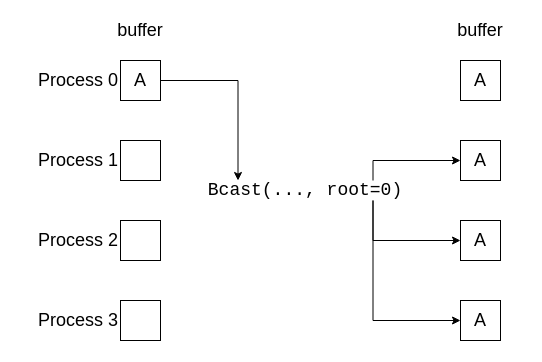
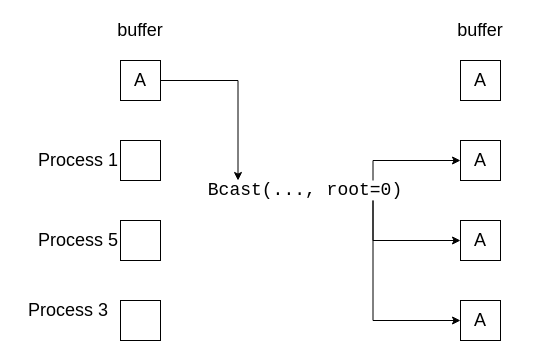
(71, 81) -> none
(75, 241) -> (75, 241)
(71, 321) -> (61, 311)
